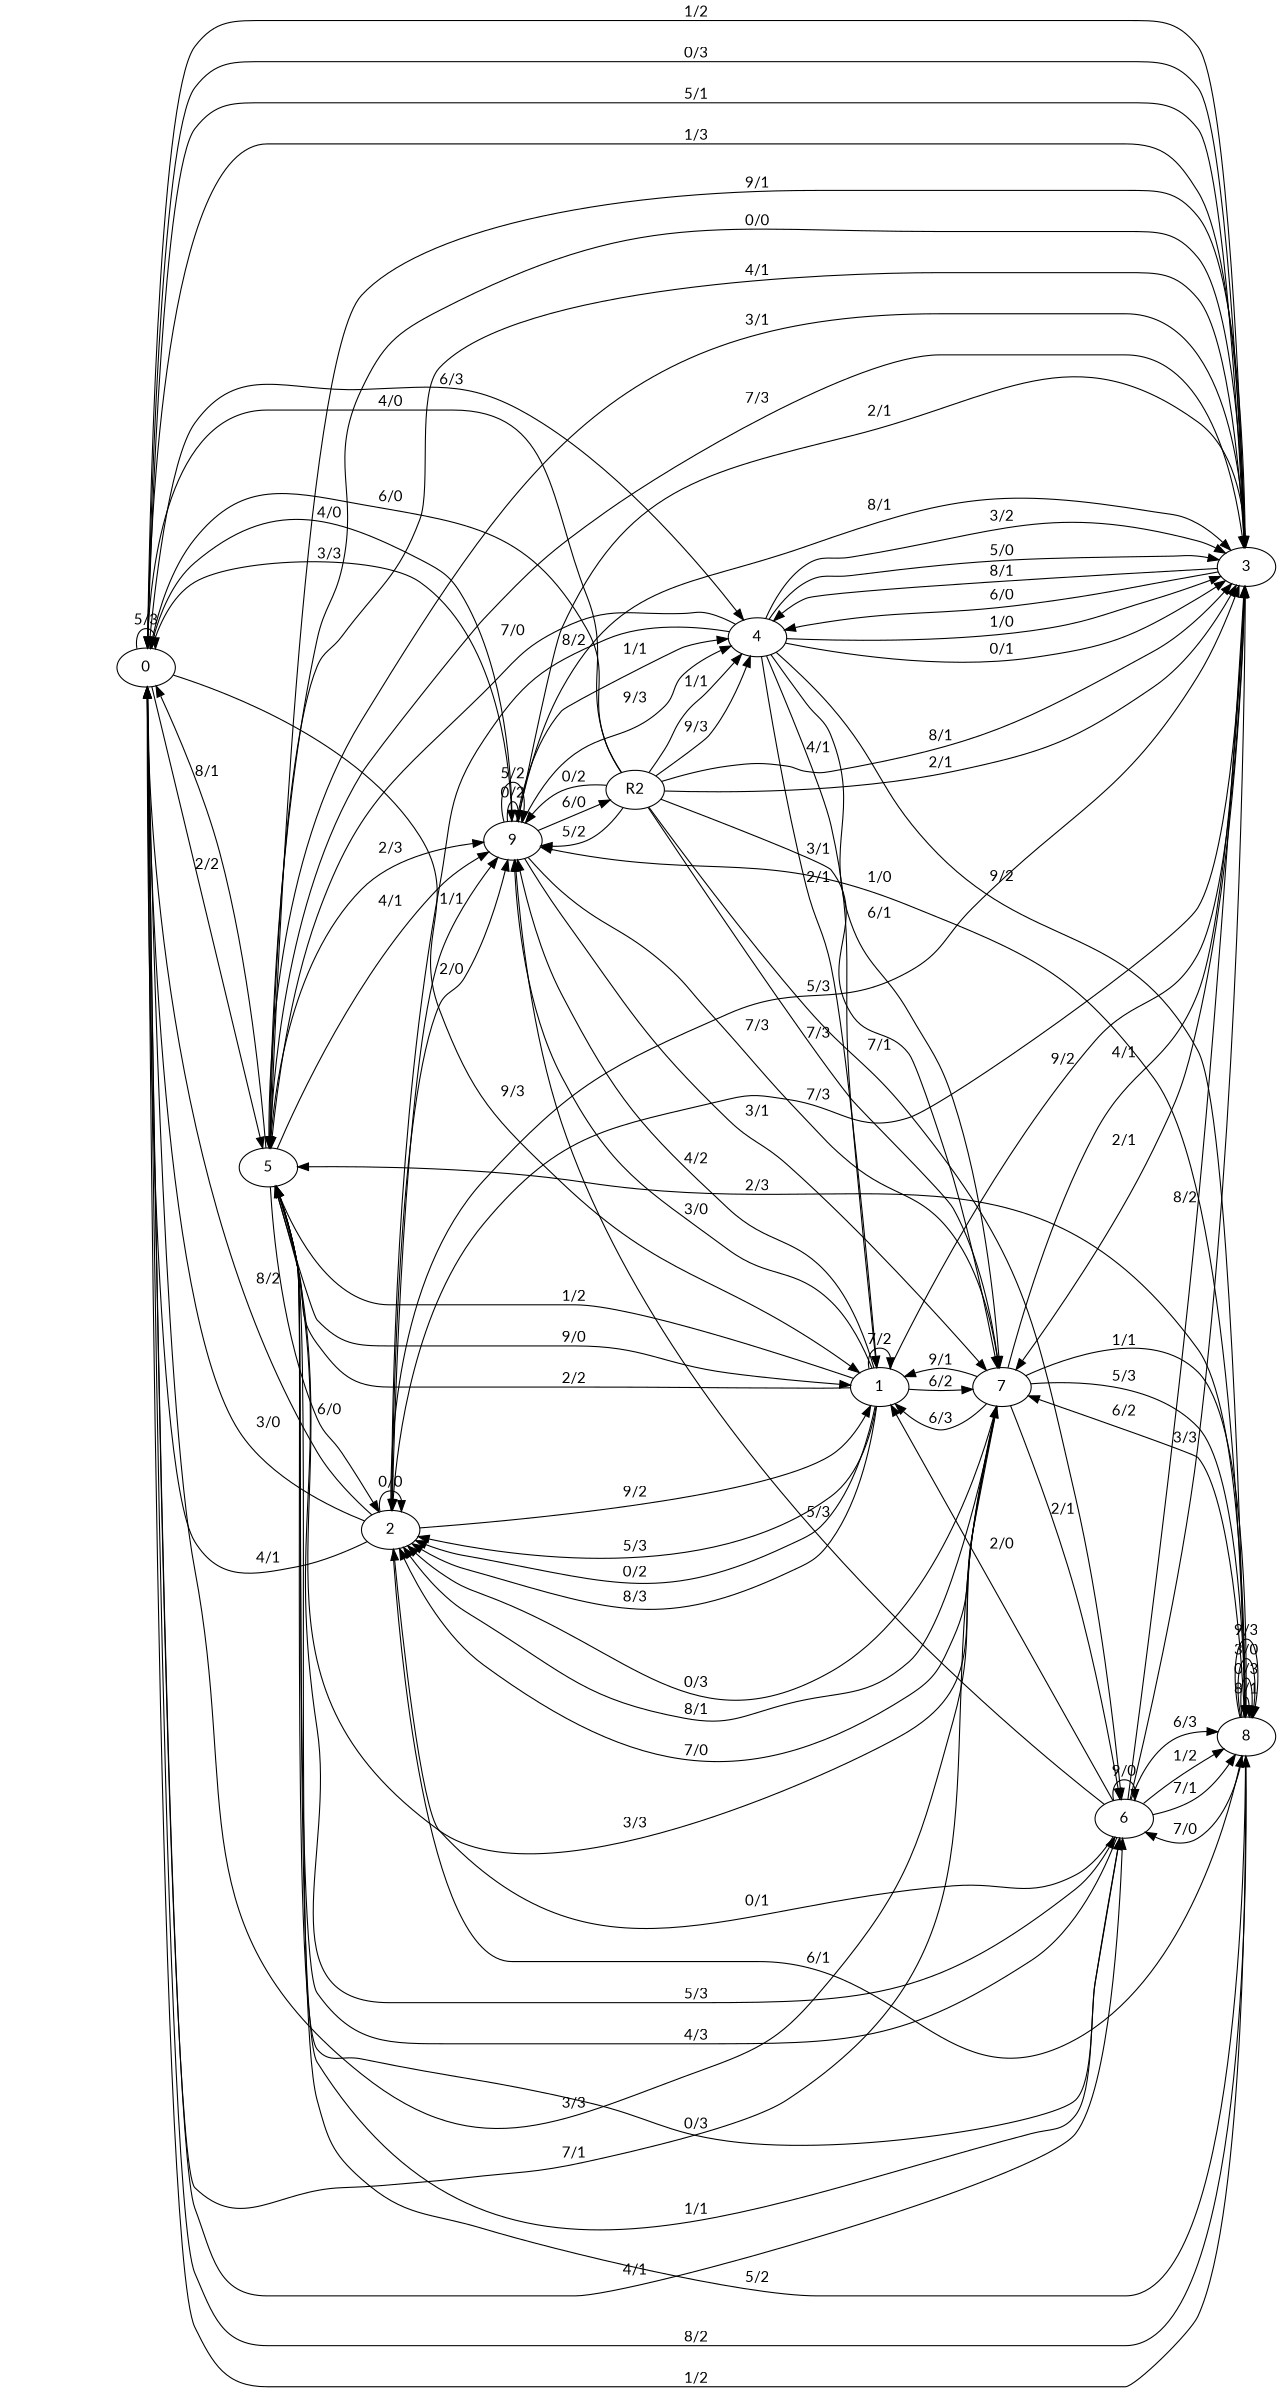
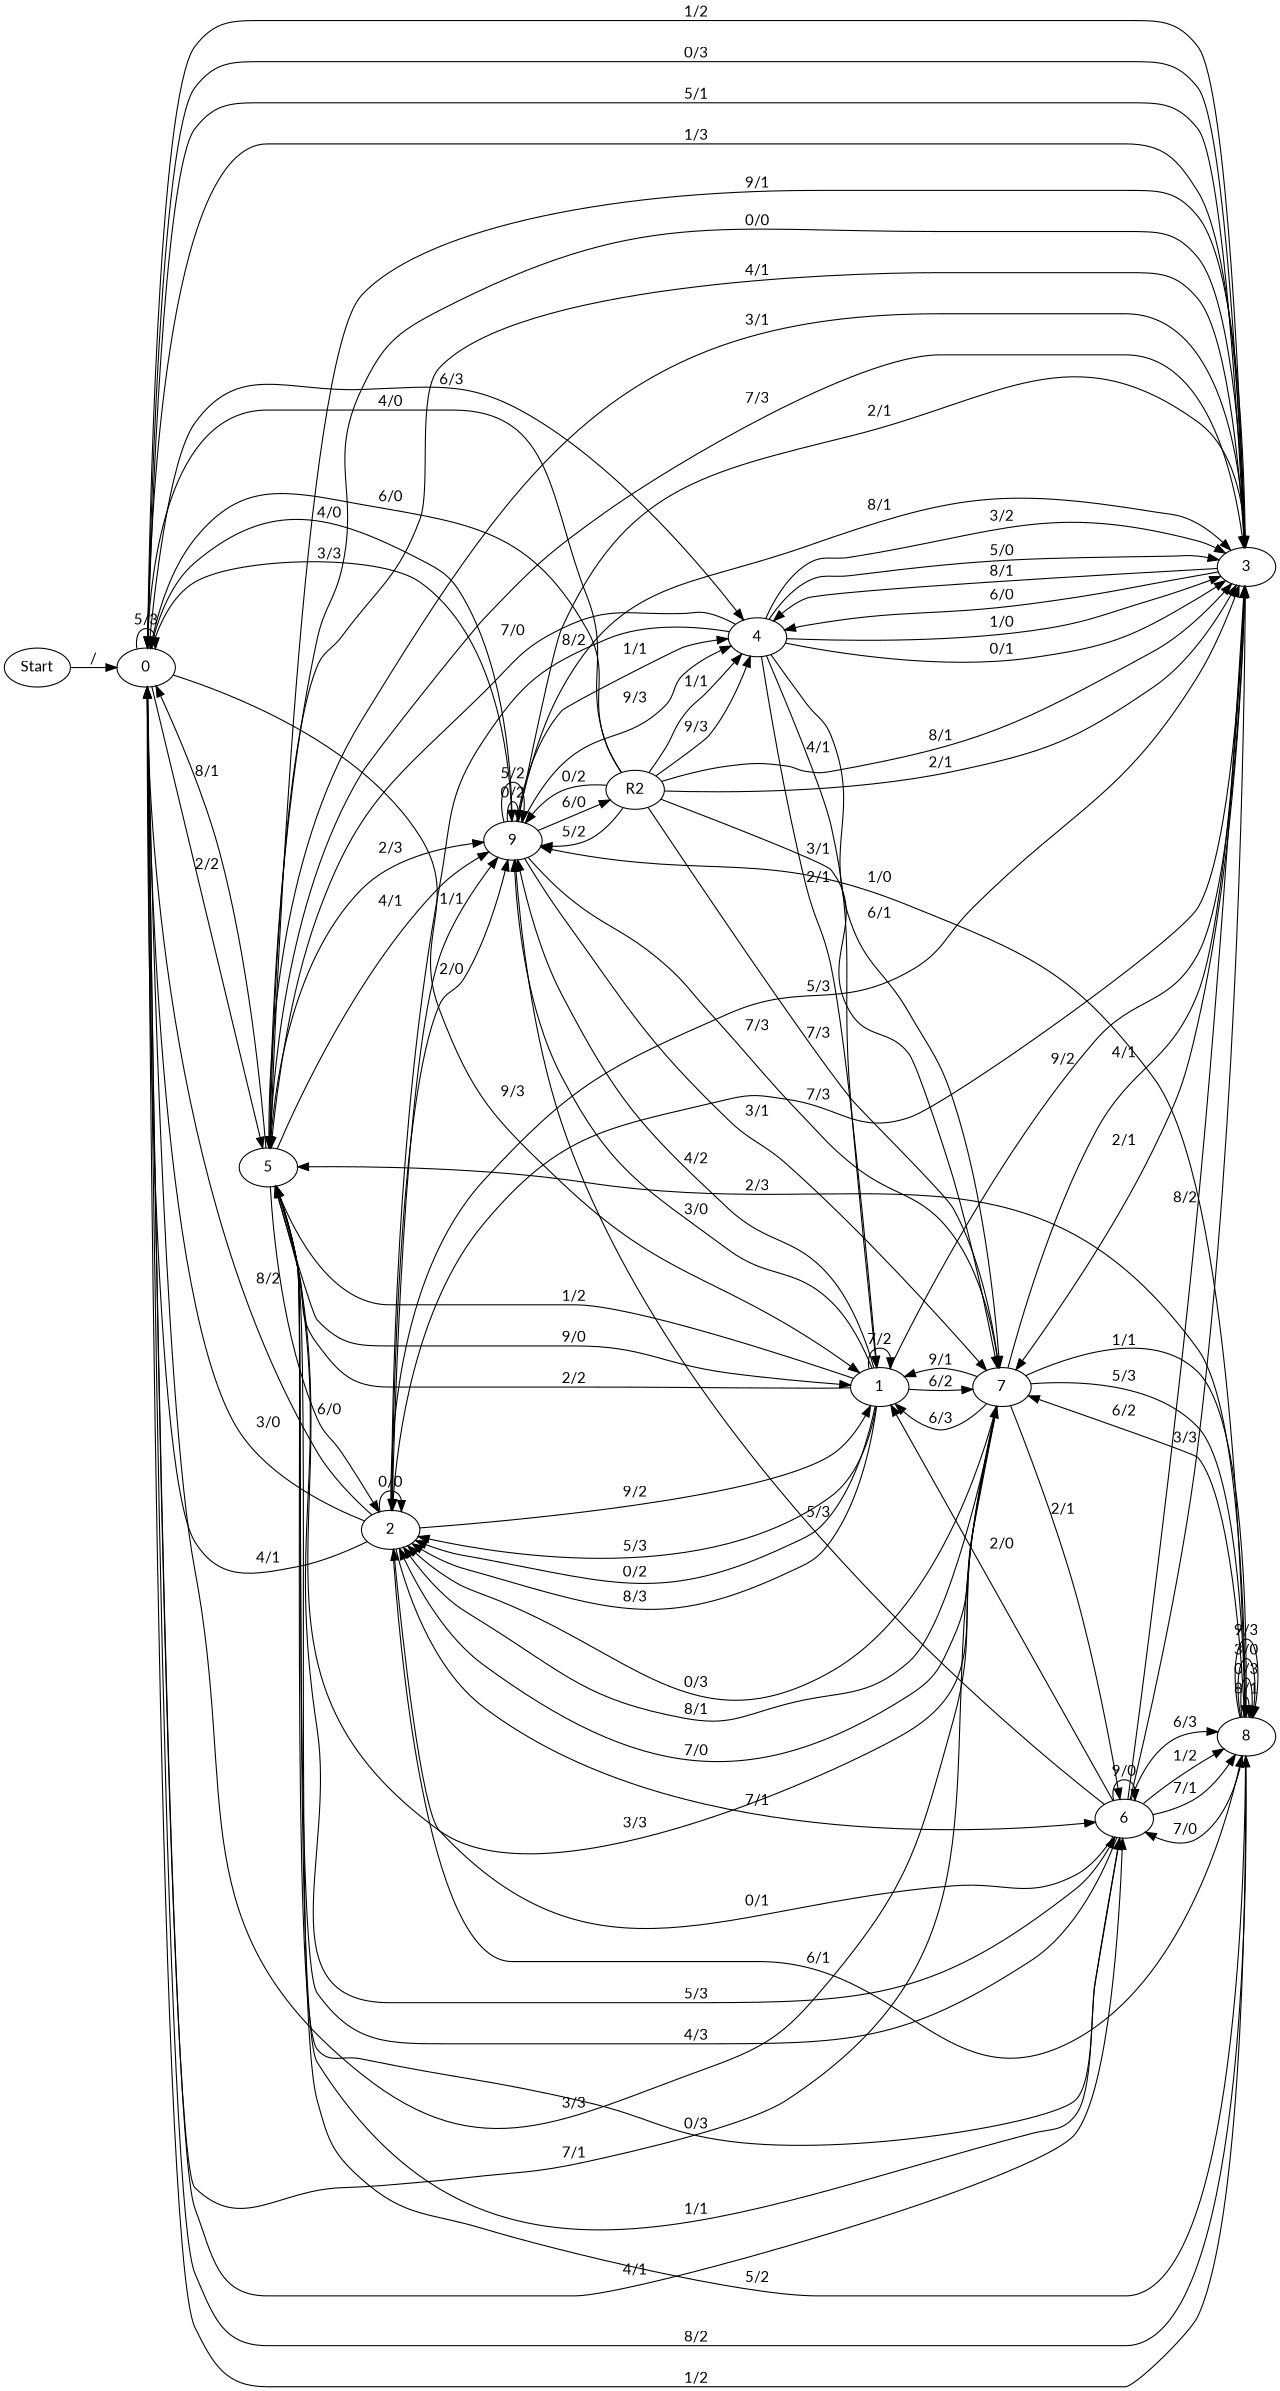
none -> (37, 668)
(1198, 1053) -> none
(998, 1244) -> (683, 1797)
